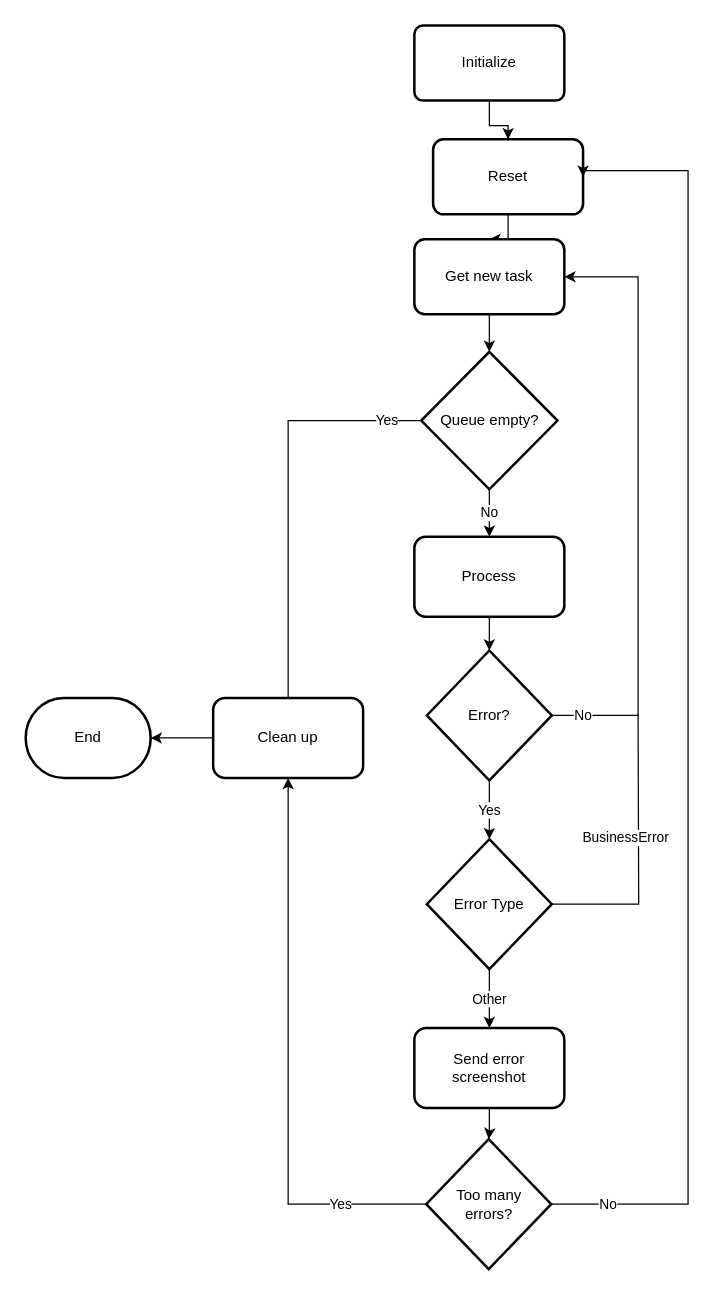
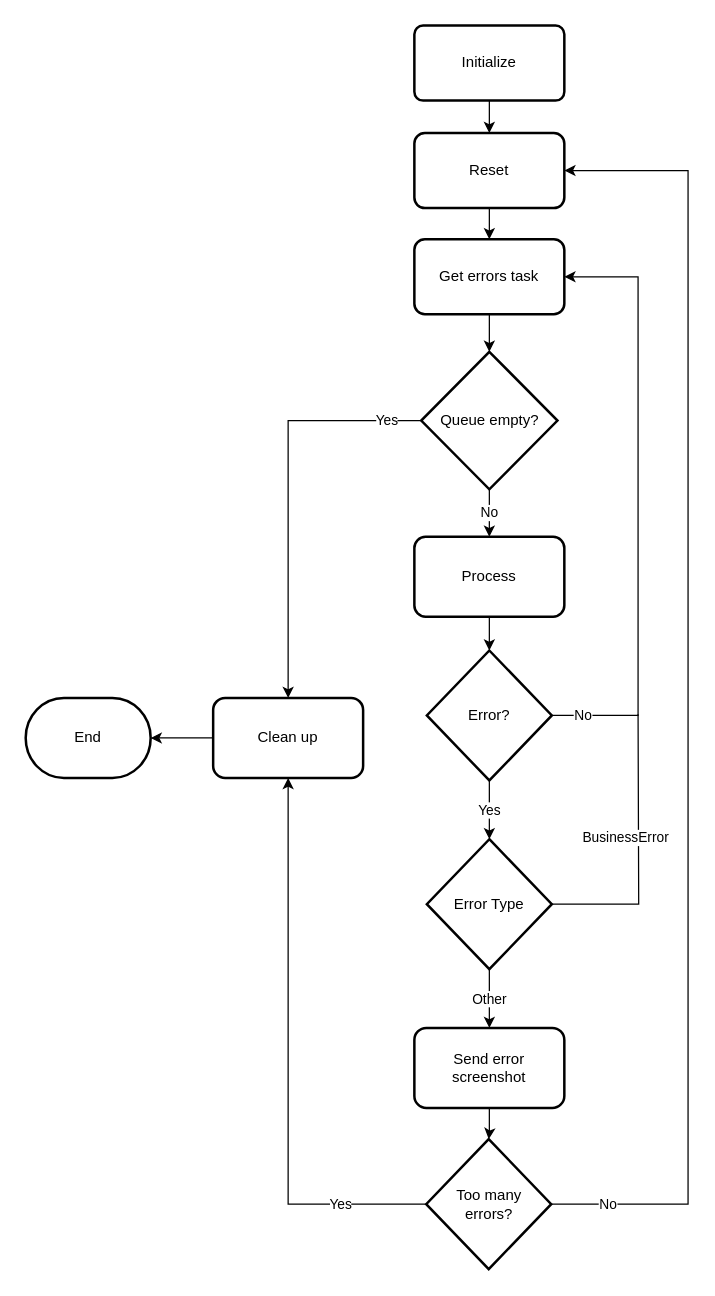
(508, 177) -> (489, 171)
(489, 277) -> (489, 277)
(288, 691) -> (288, 688)
